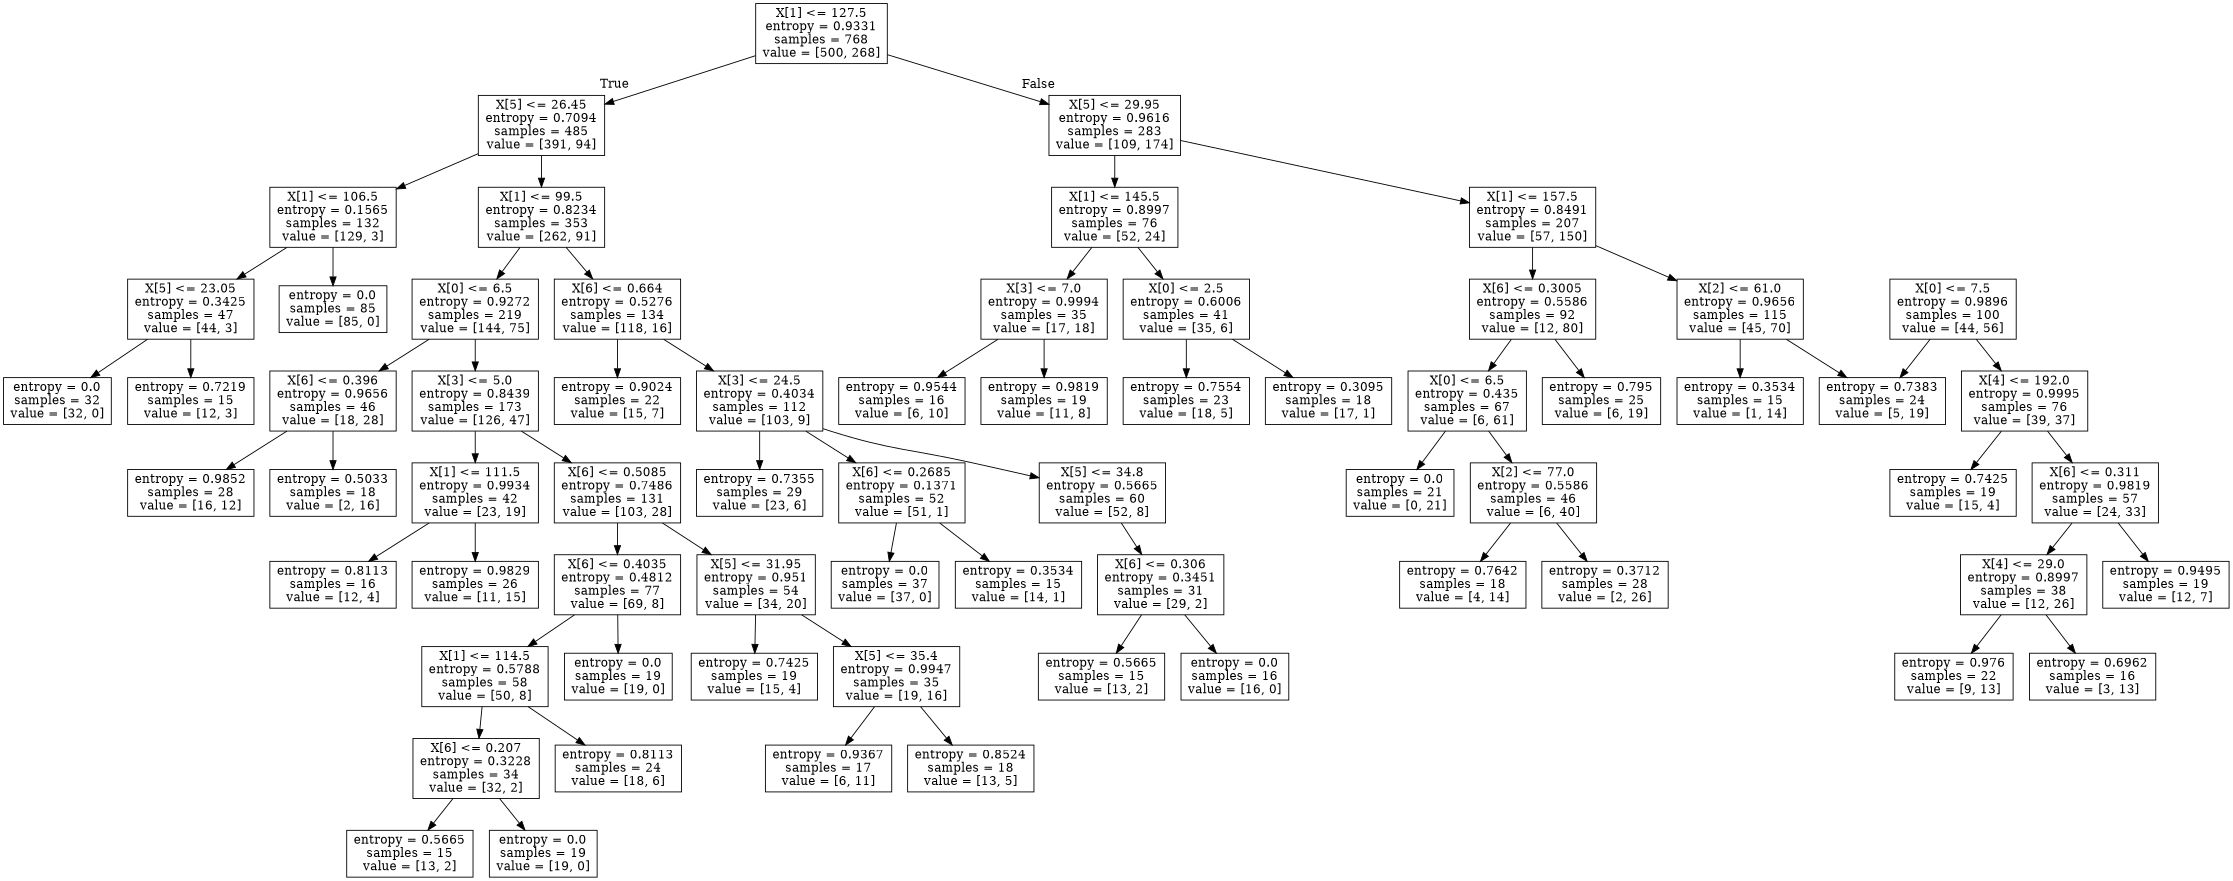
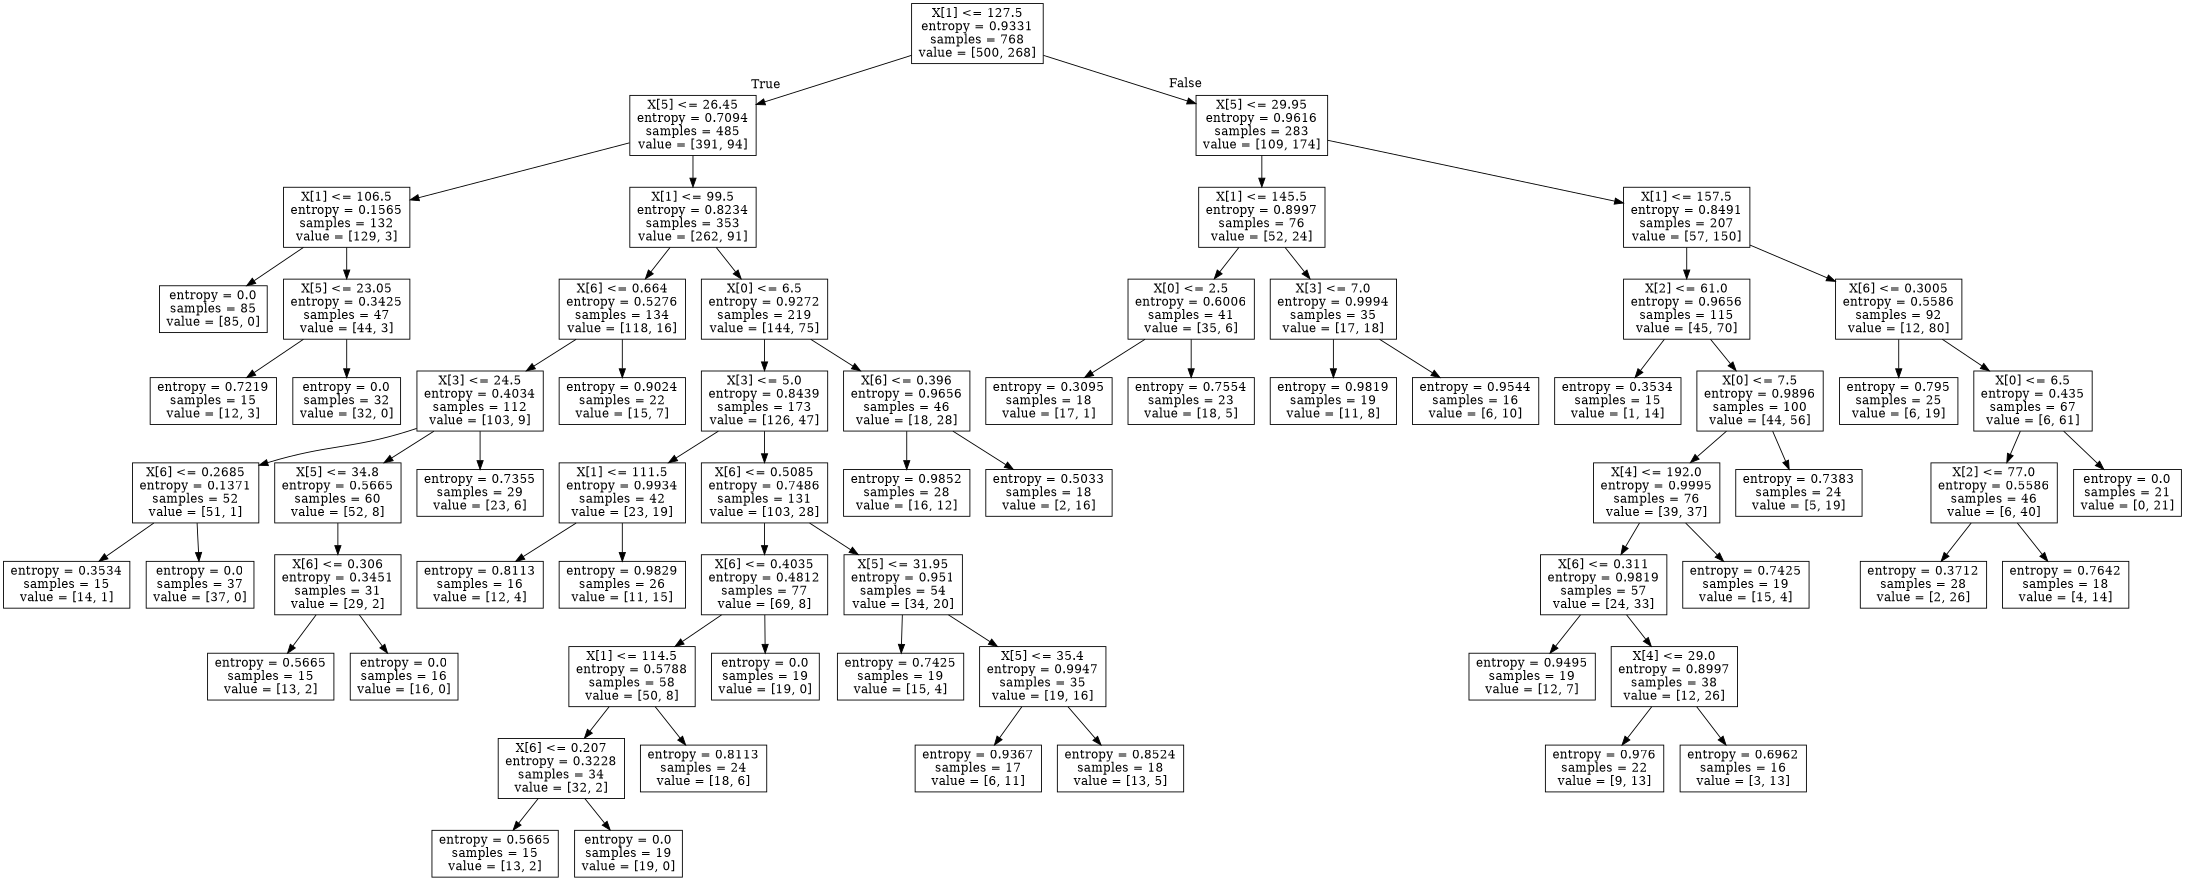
(1813, 356) -> (1720, 351)
